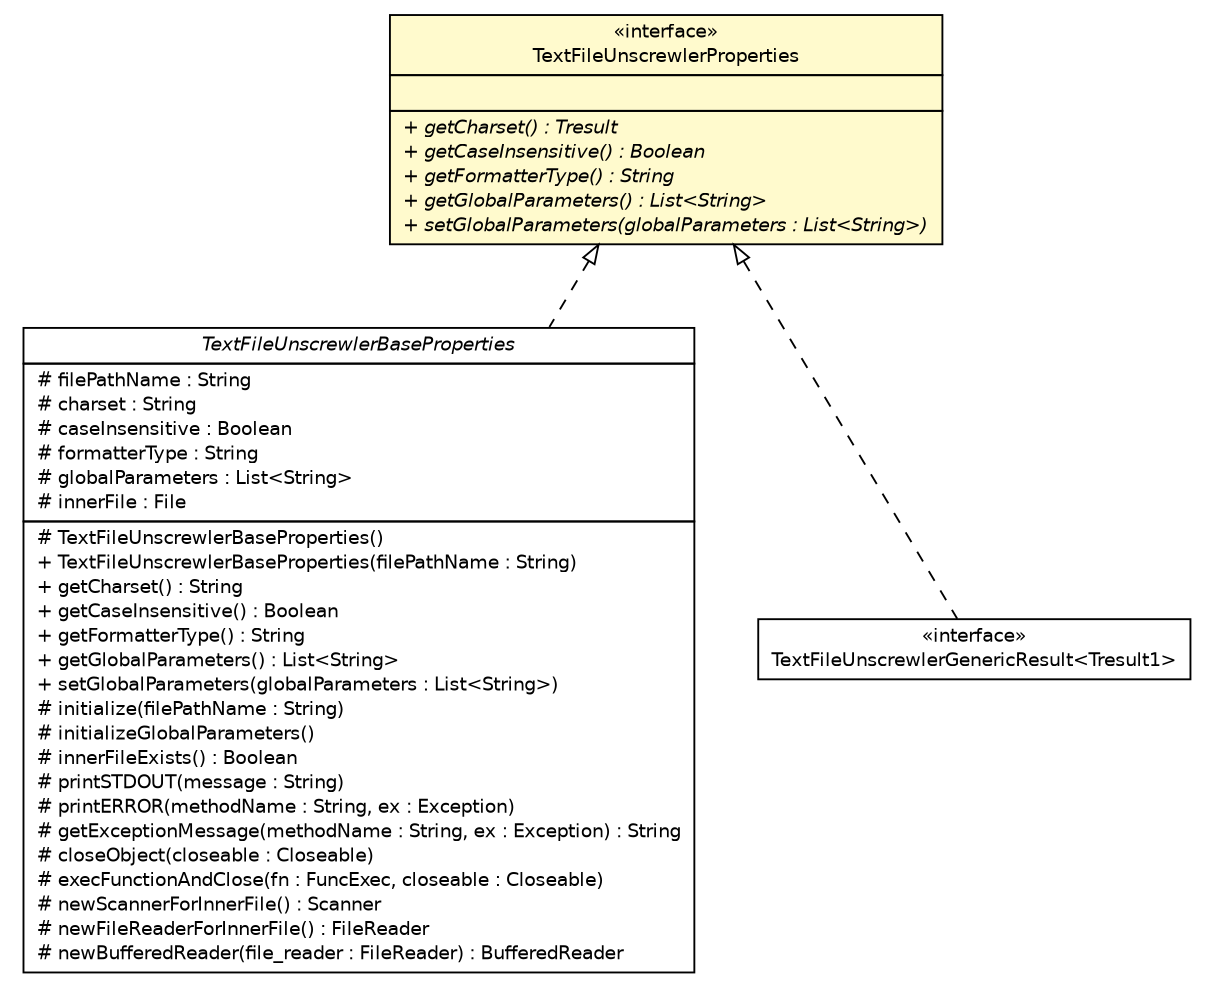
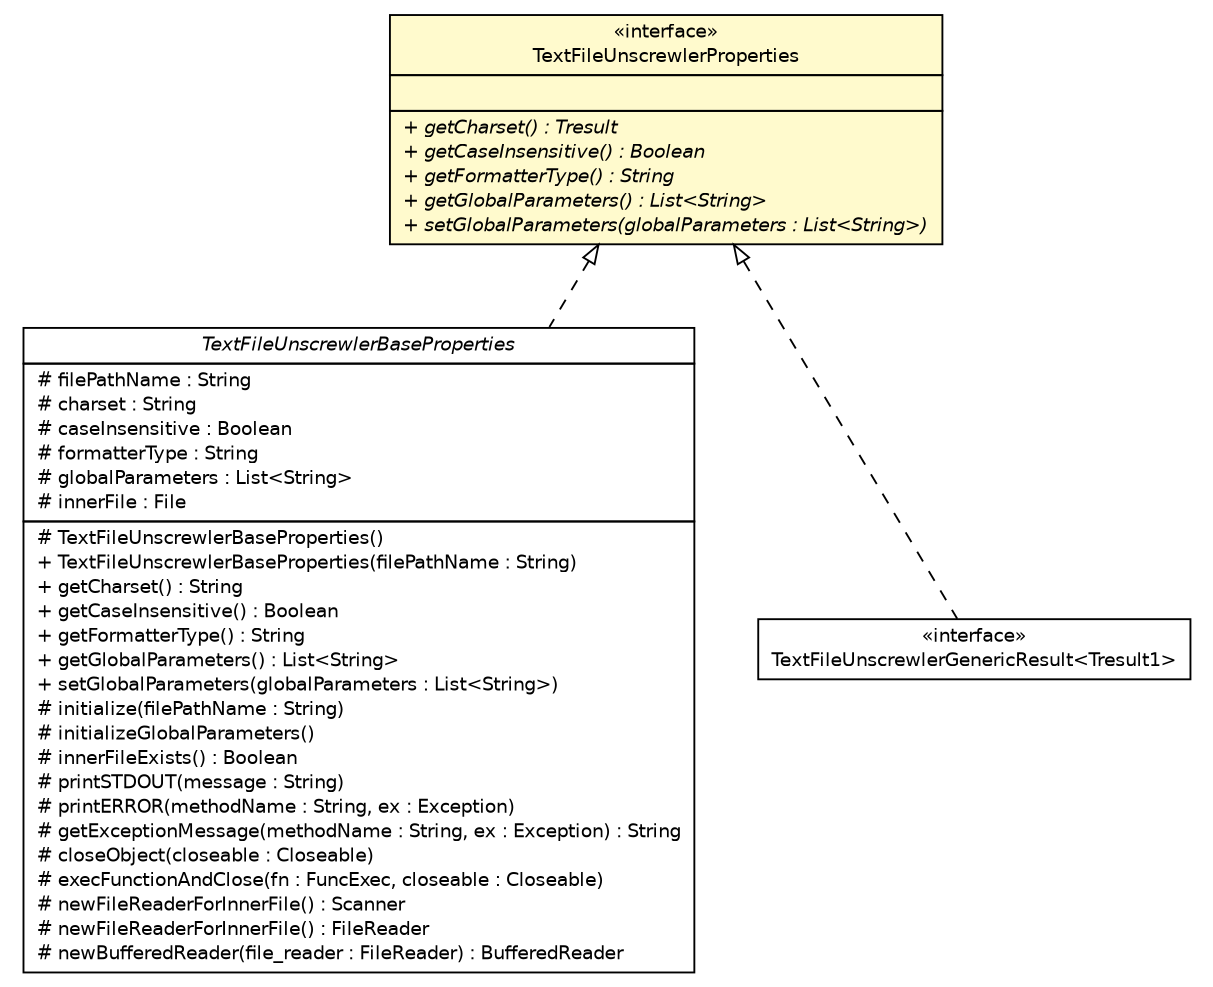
(210, 905) -> (221, 905)
